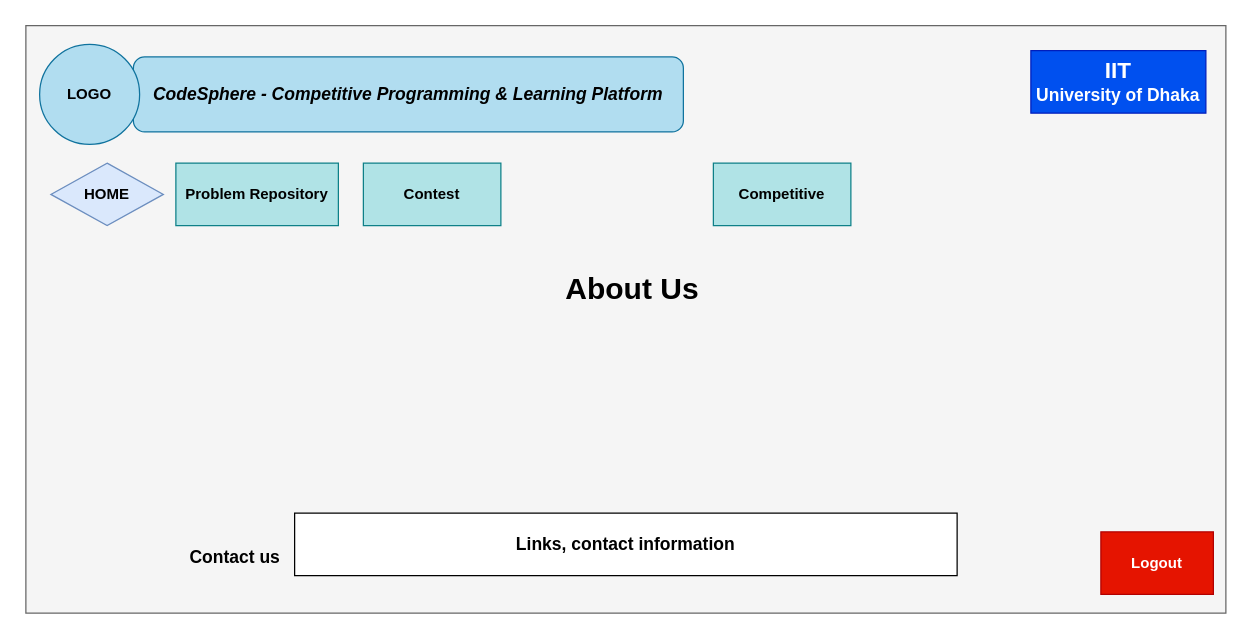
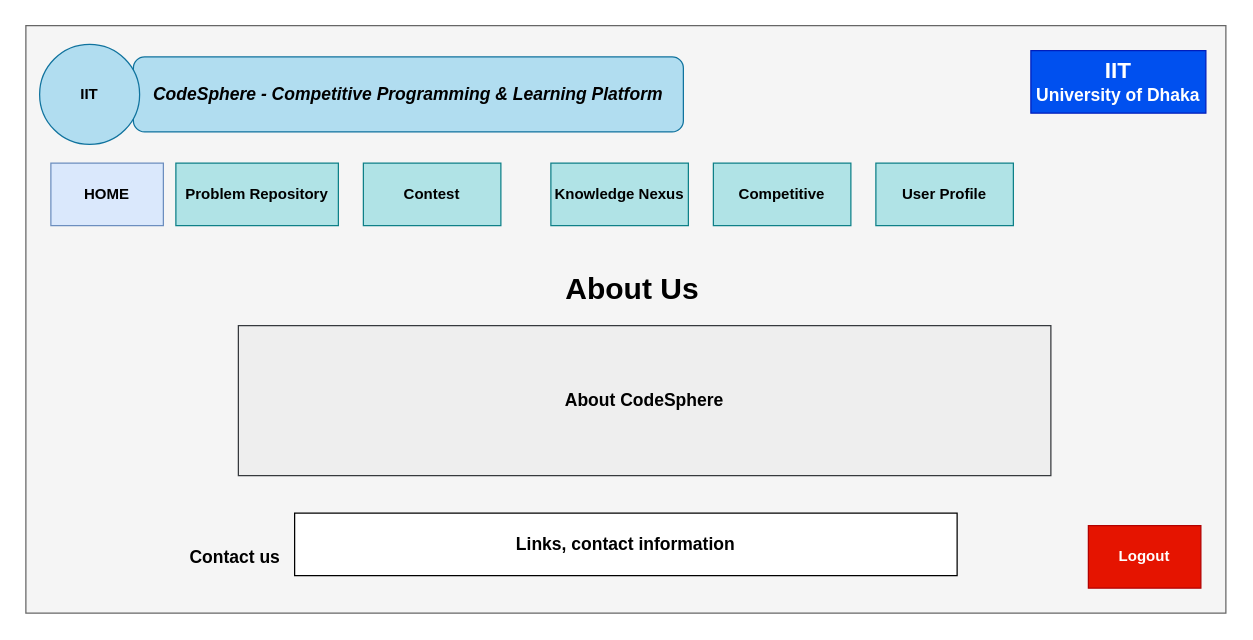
(89, 94) -> (89, 94)
(107, 194) -> (107, 194)
none -> (619, 194)
none -> (944, 194)
none -> (644, 401)
(1157, 563) -> (1144, 557)
